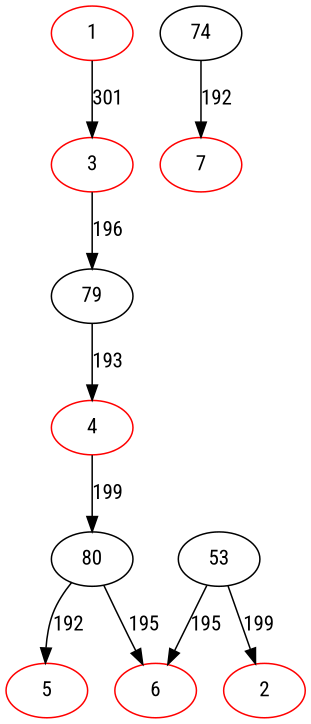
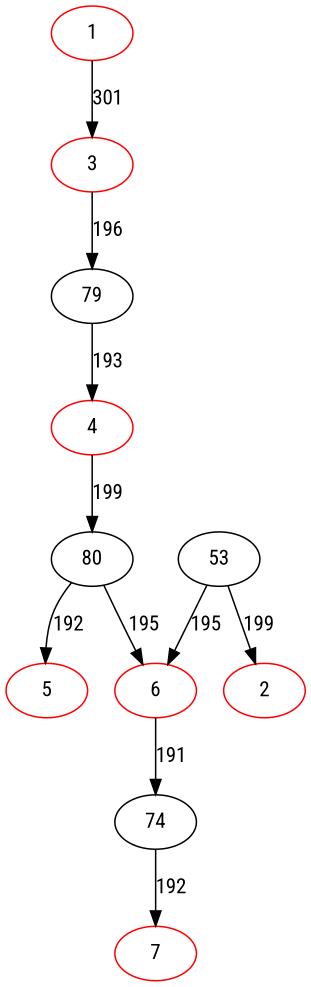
none -> (156, 749)
